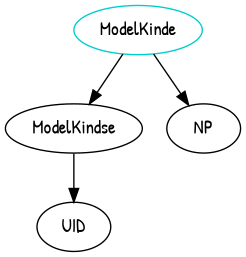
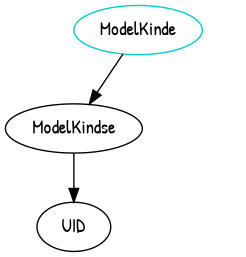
(204, 128) -> none
